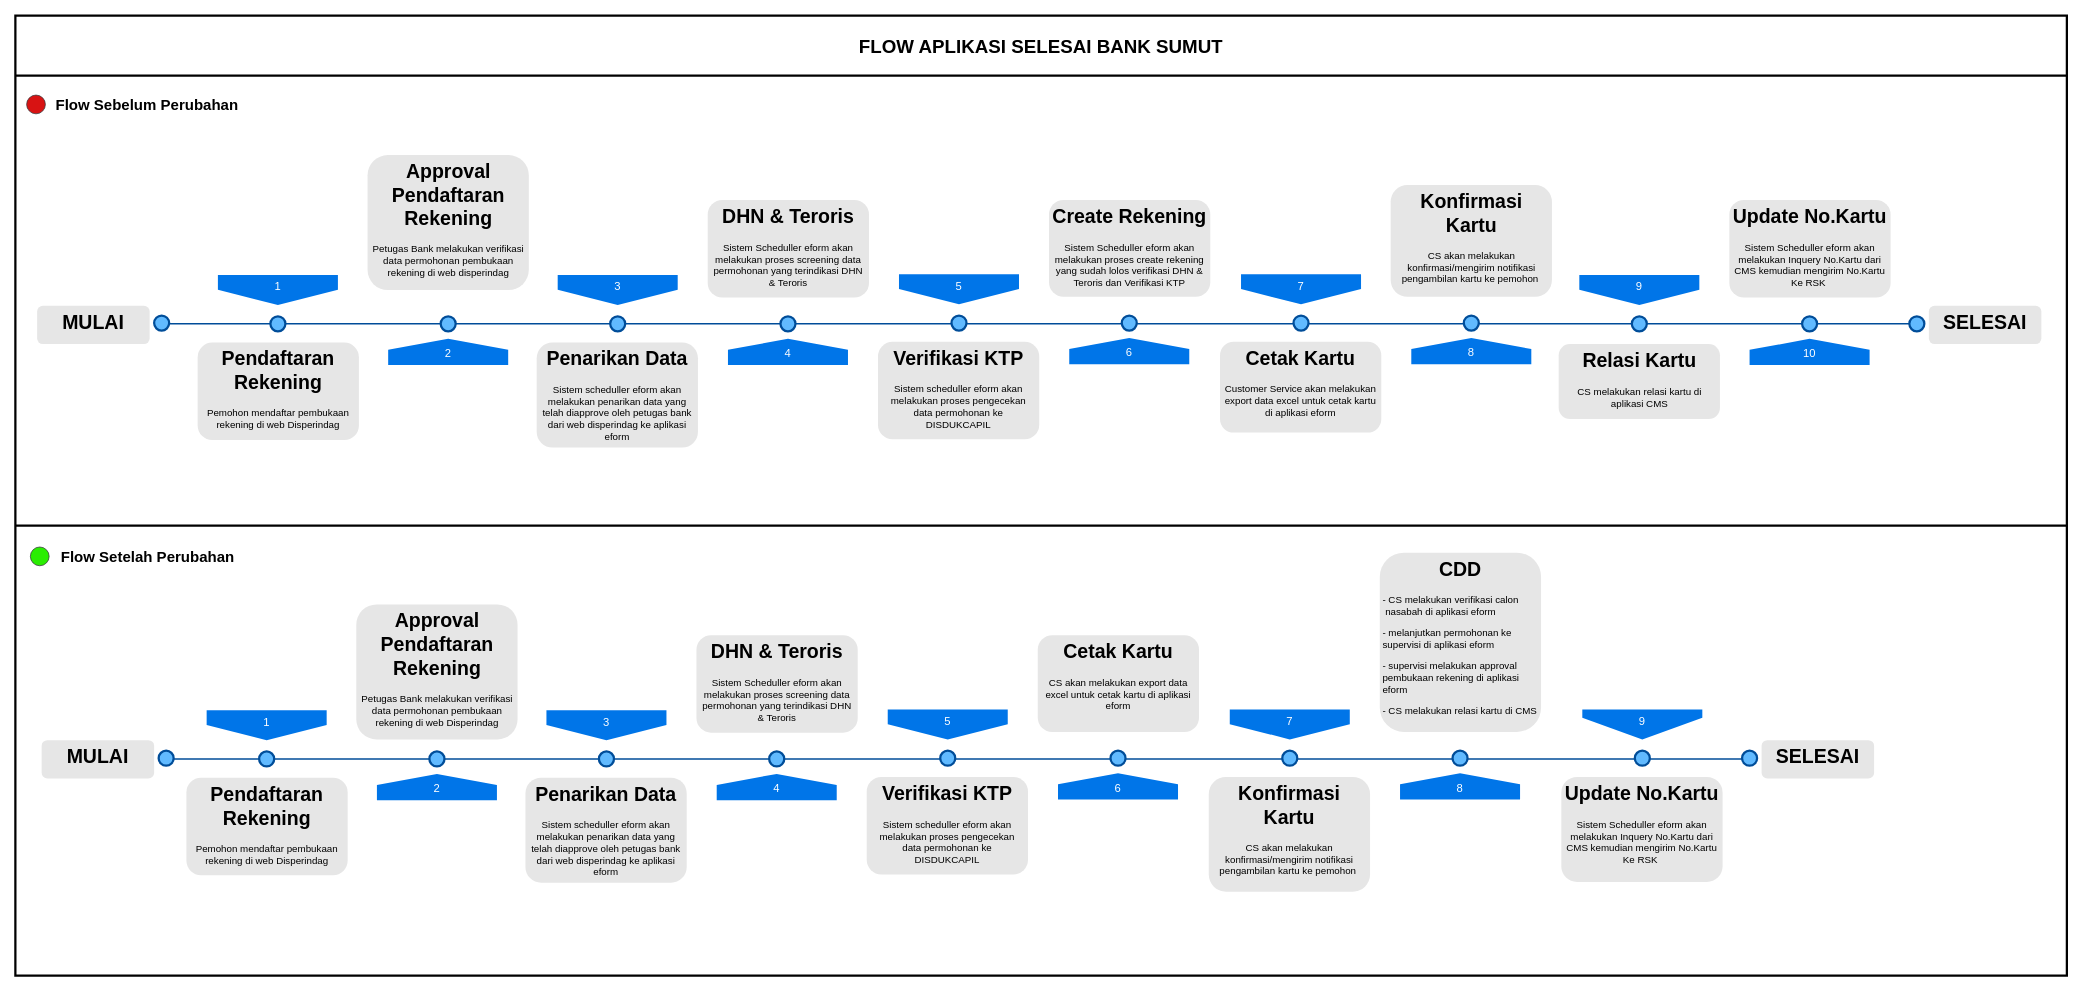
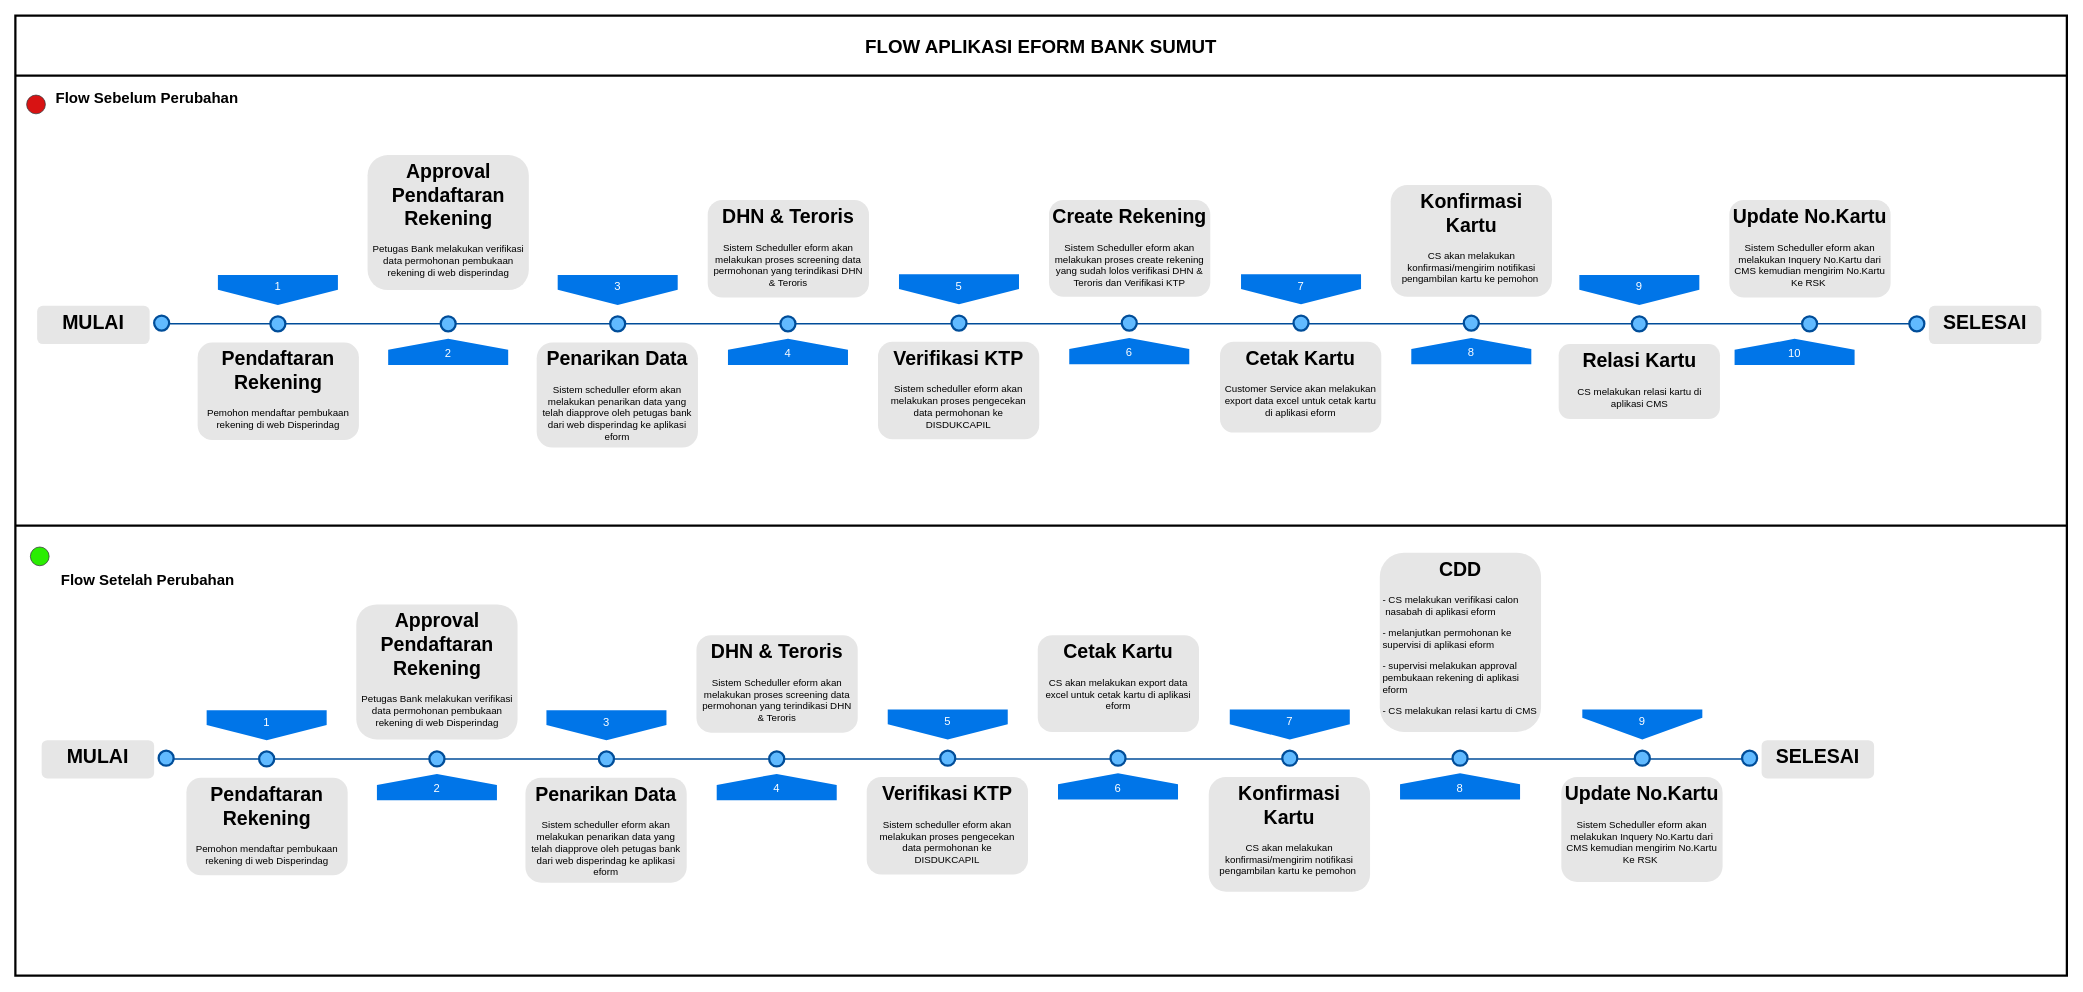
(1041, 45) -> (1041, 45)
(176, 104) -> (176, 97)
(1809, 352) -> (1794, 352)
(201, 556) -> (201, 579)
